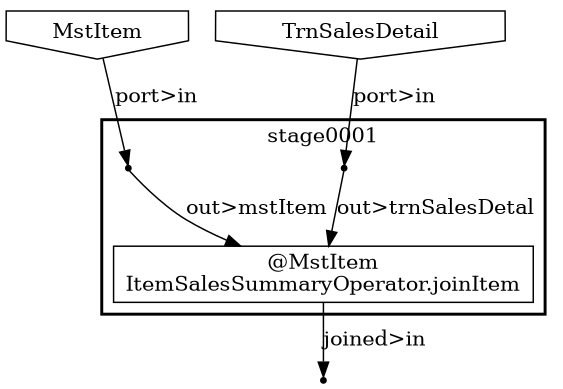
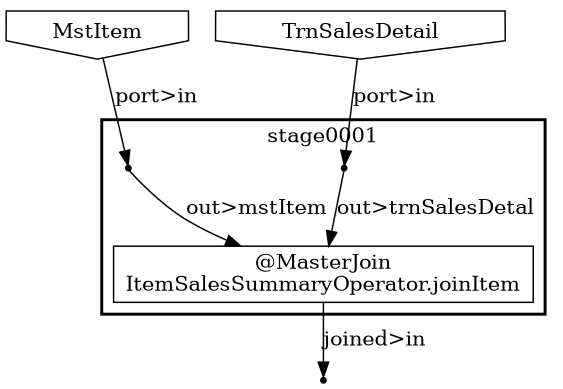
(323, 274) -> (323, 274)
